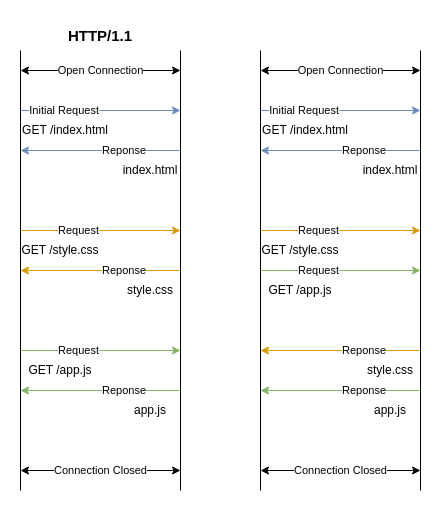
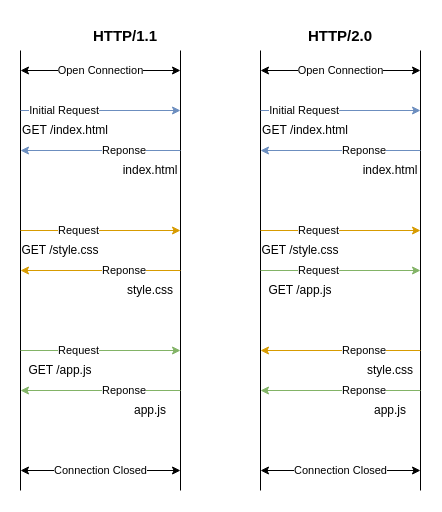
(101, 36) -> (126, 36)
none -> (341, 36)
